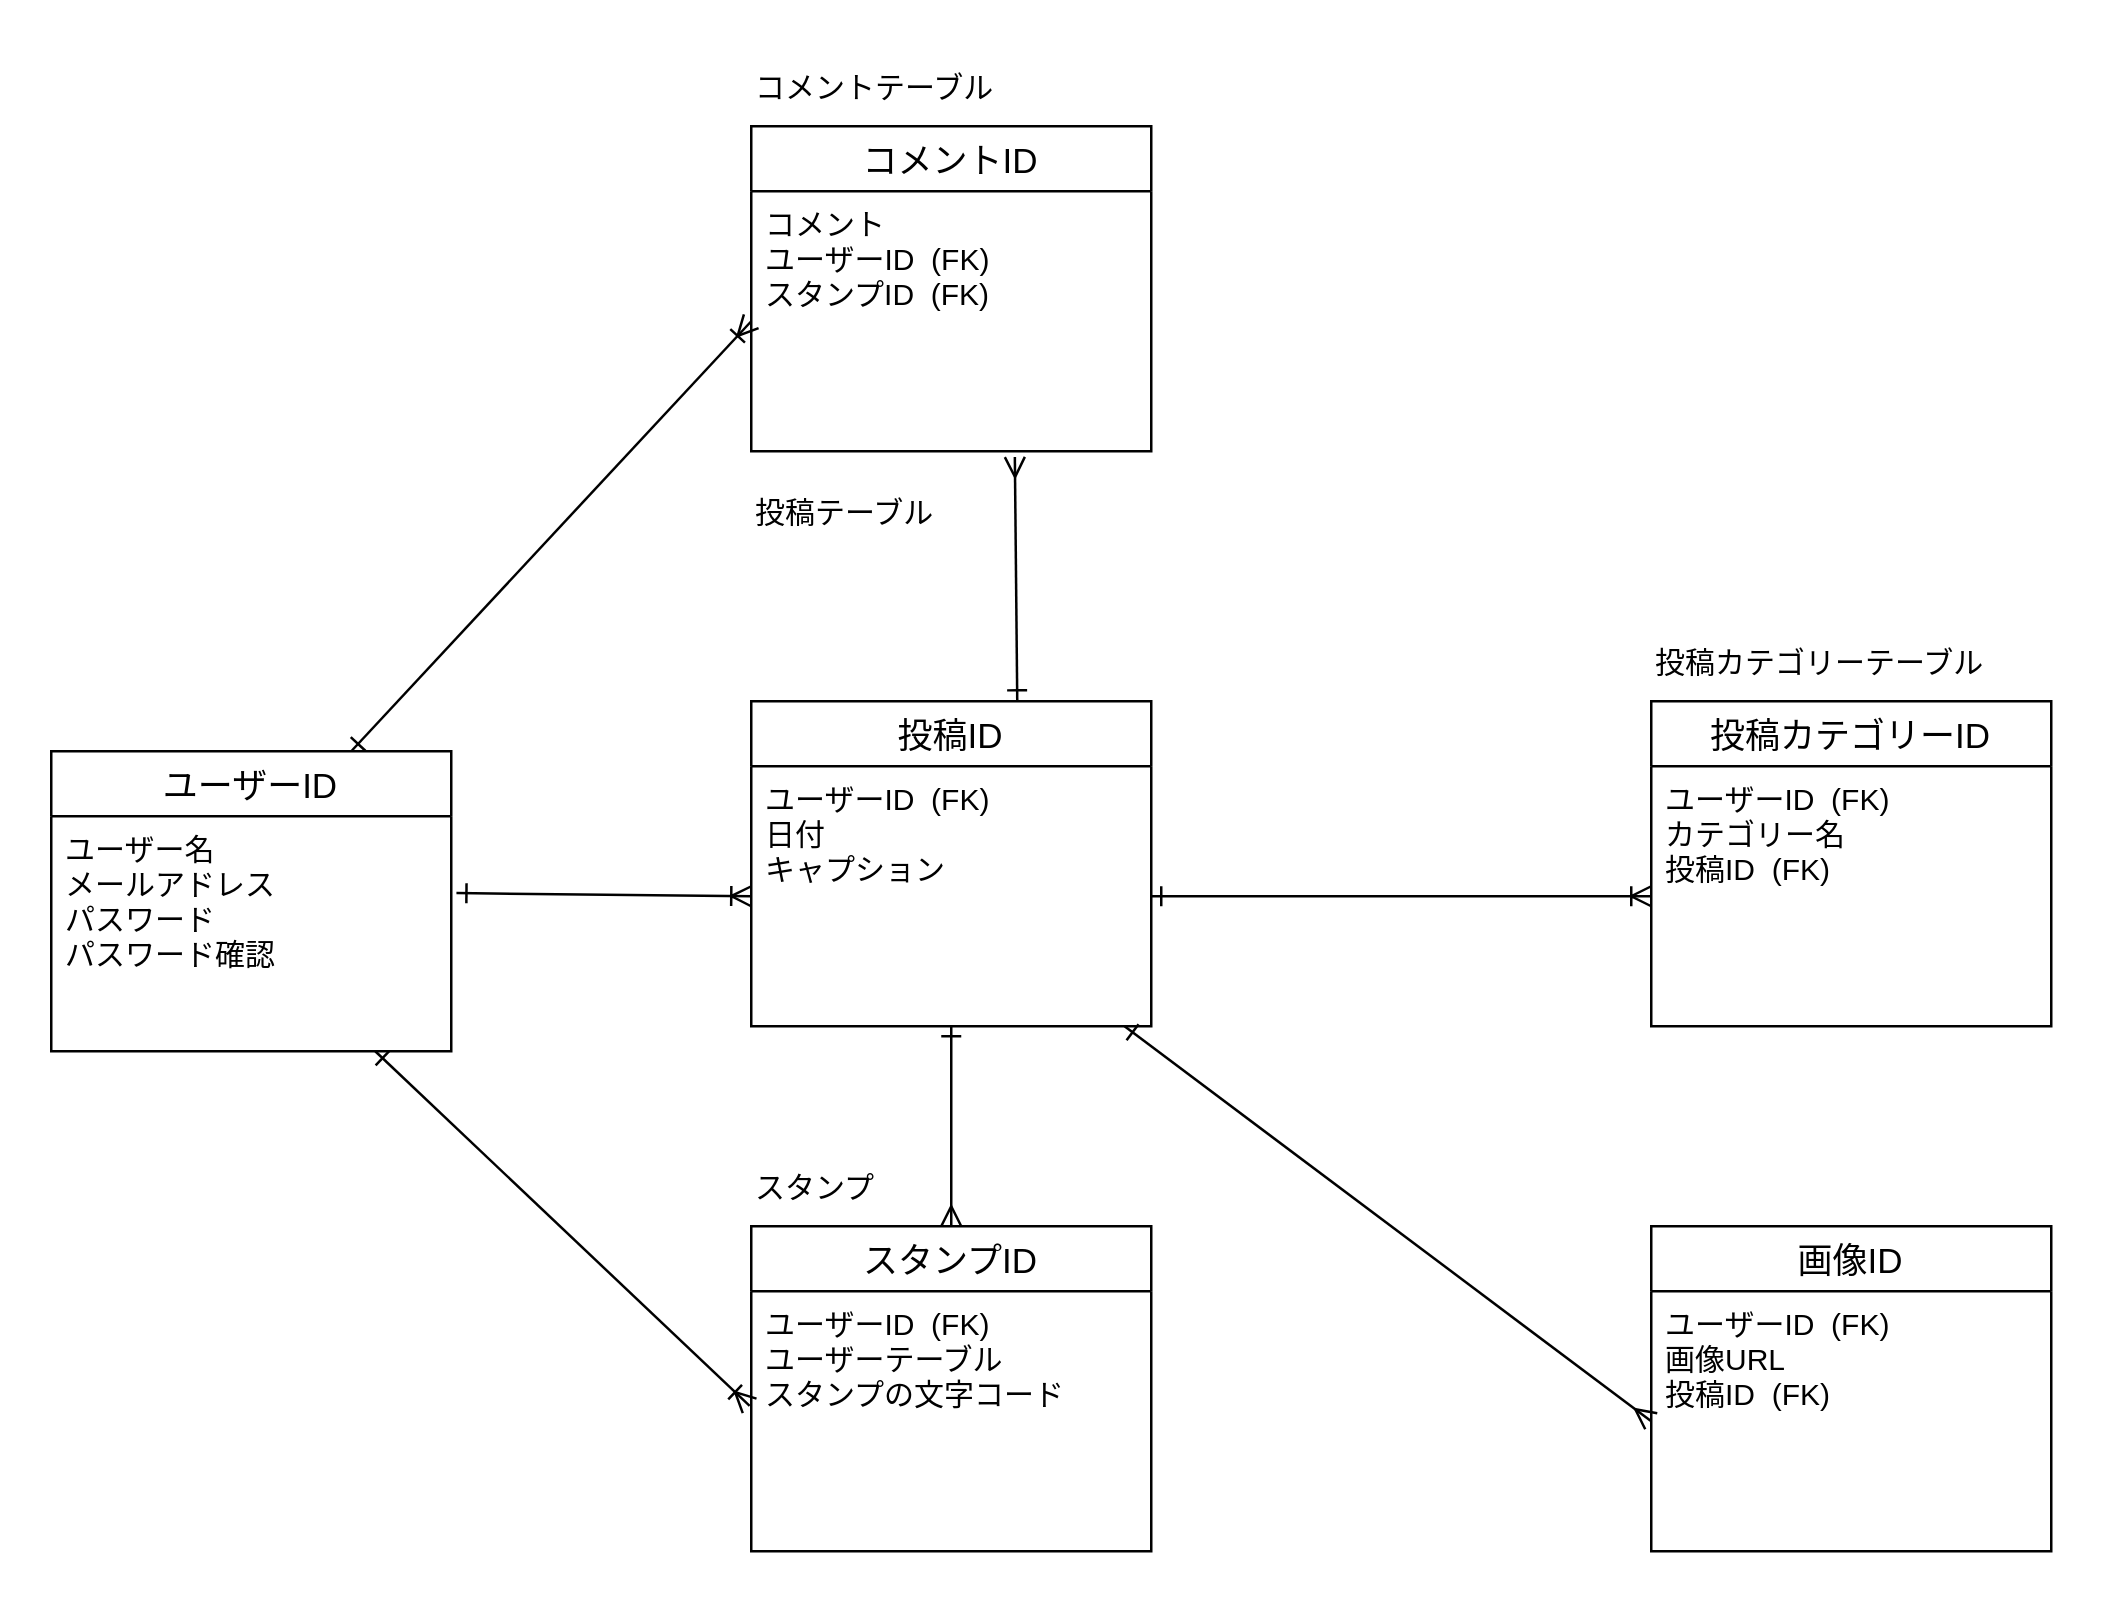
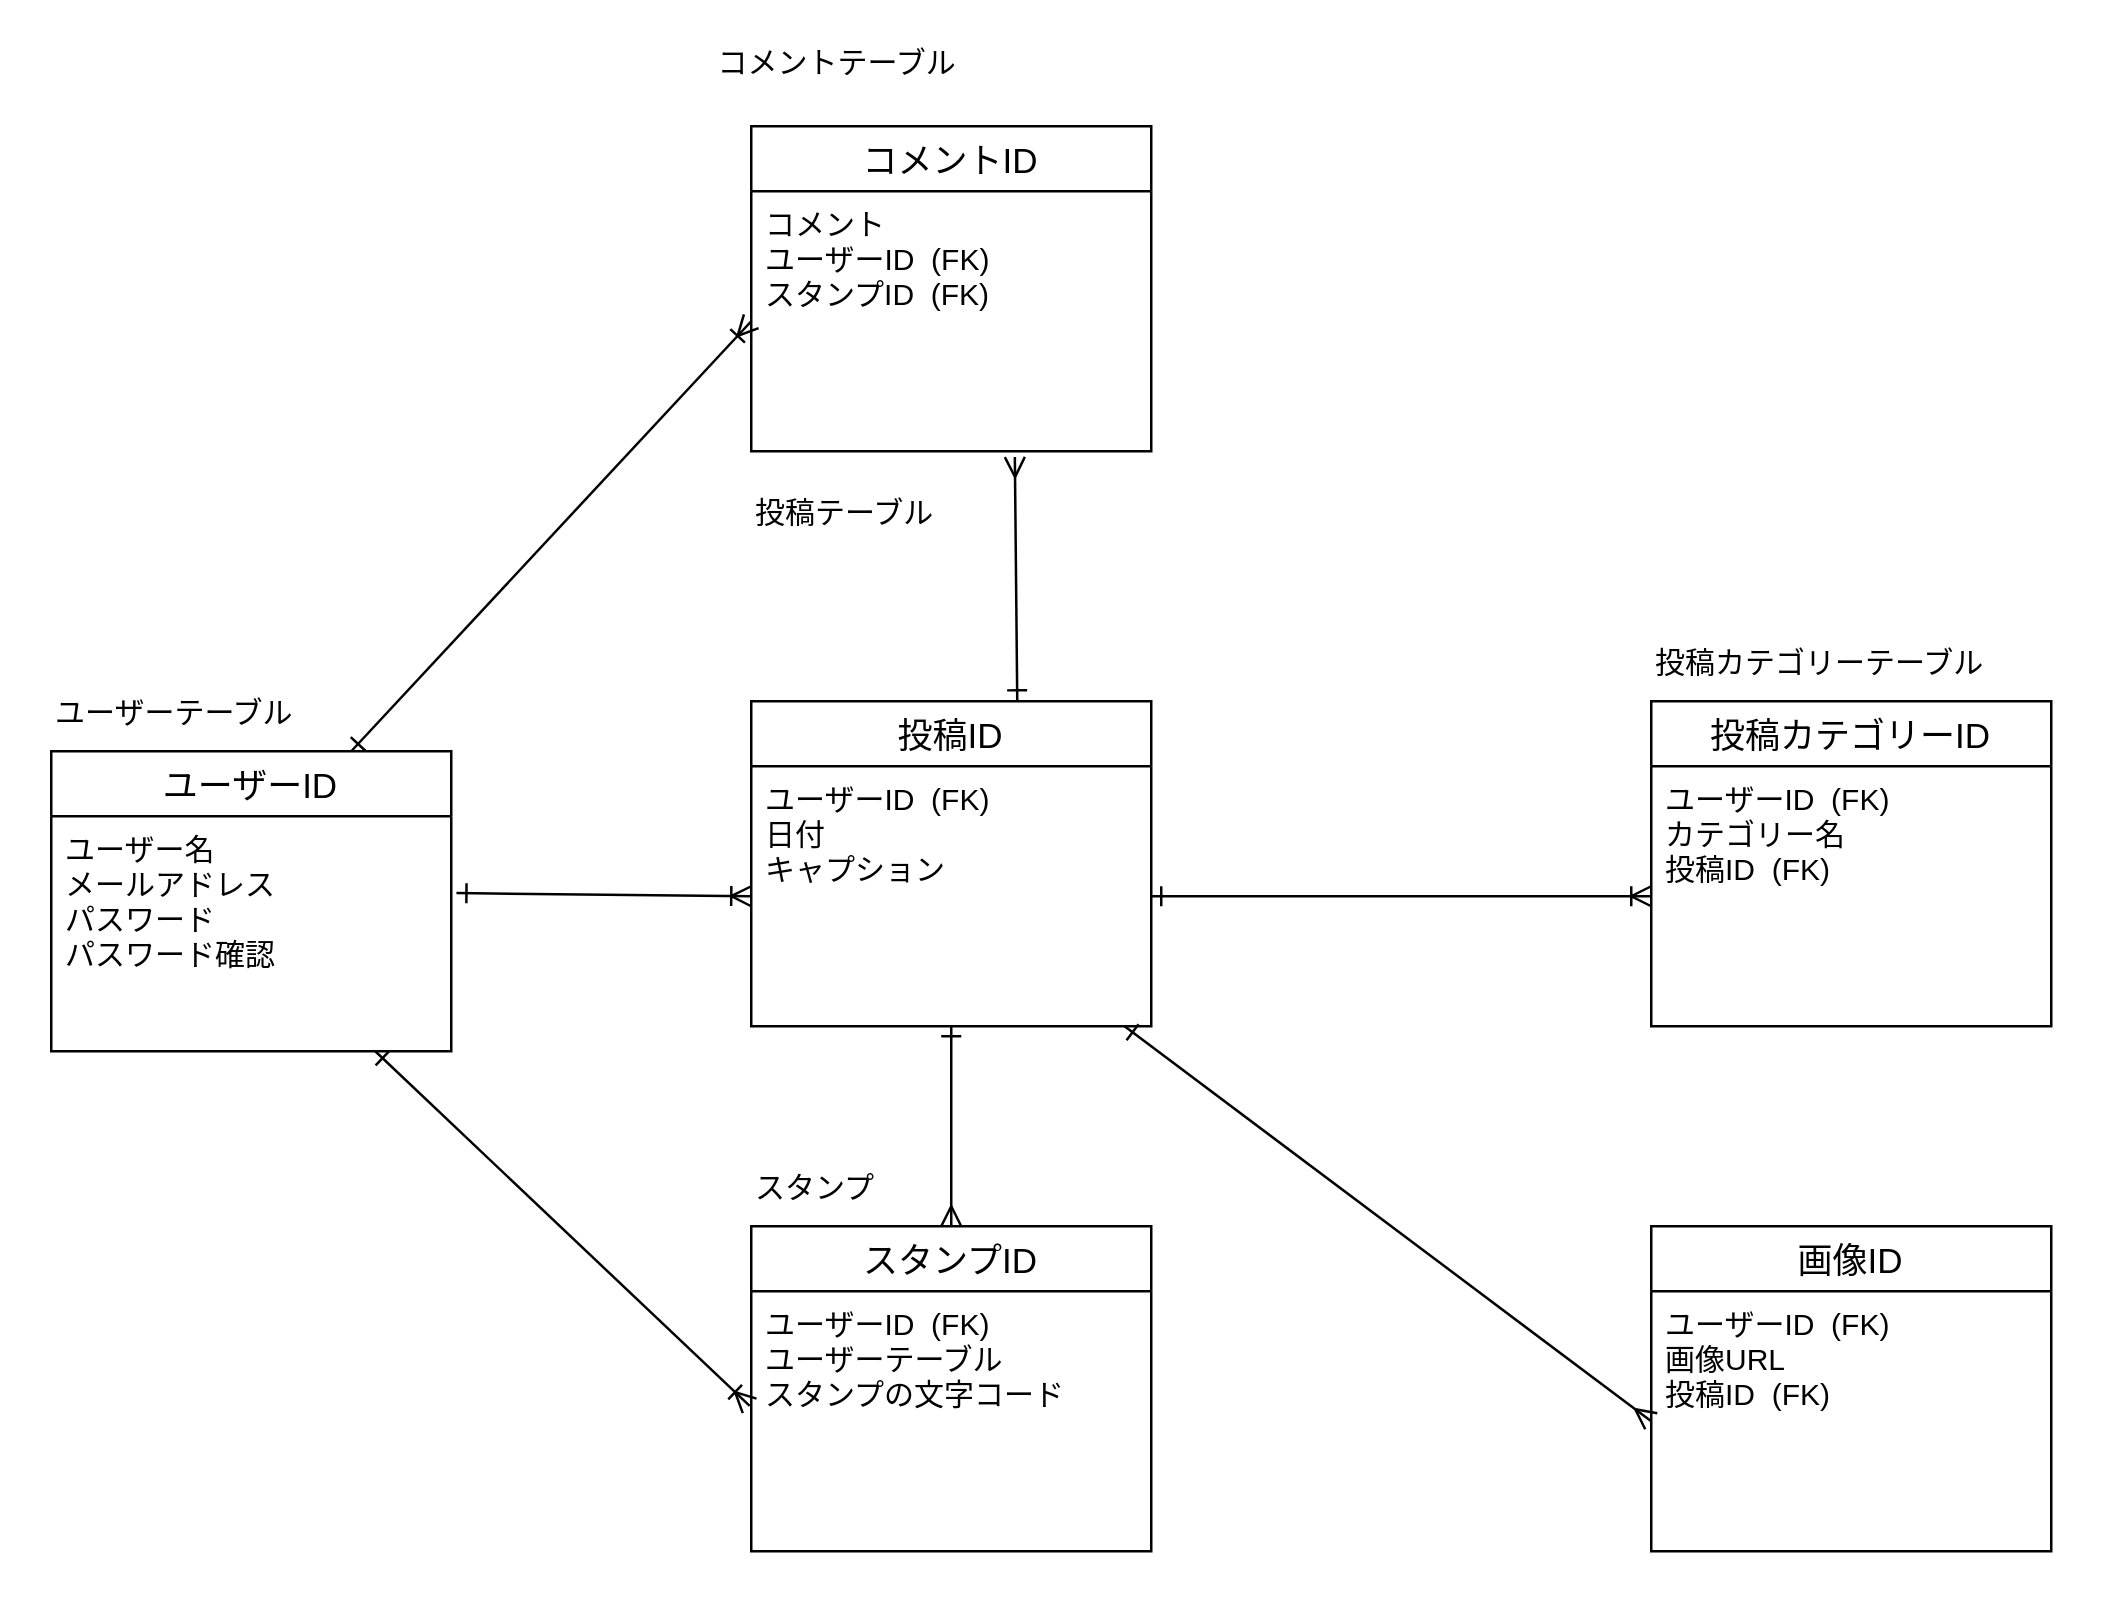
(876, 89) -> (839, 64)
none -> (189, 714)
